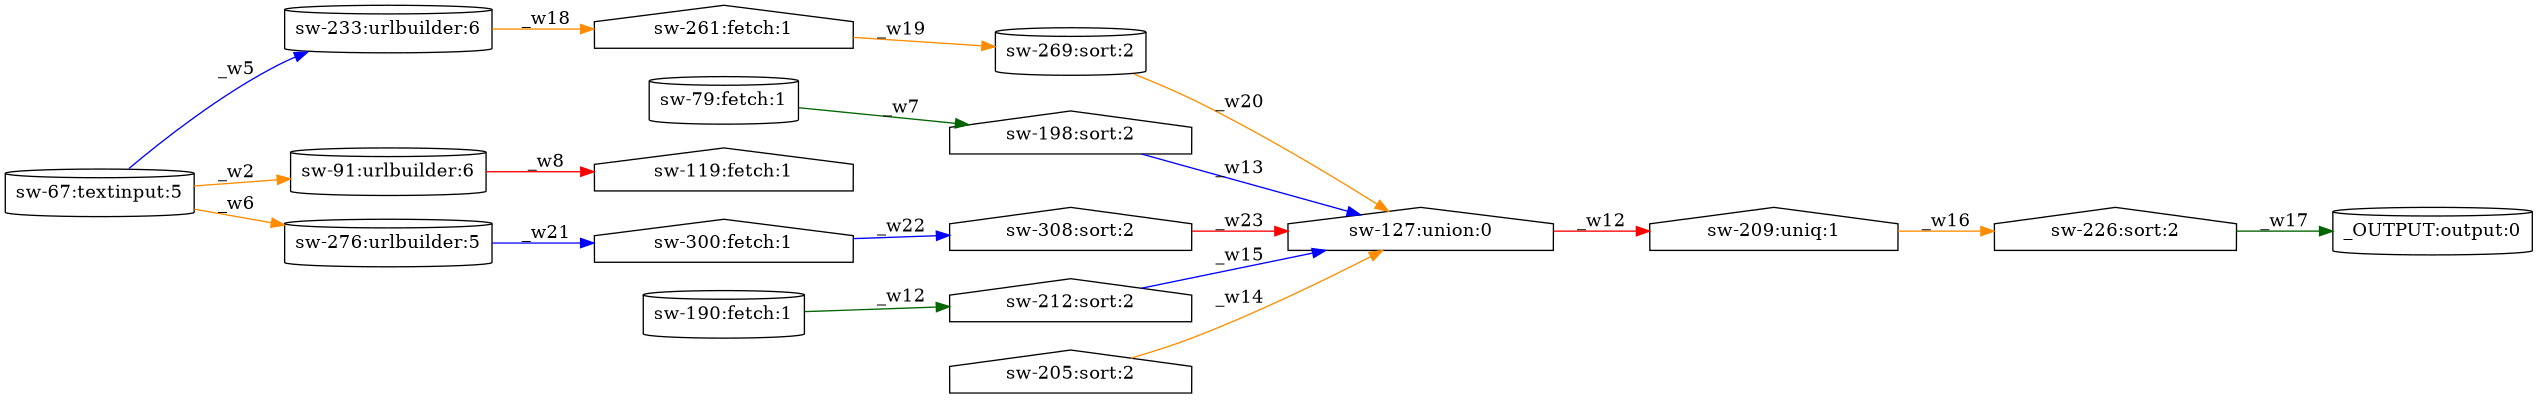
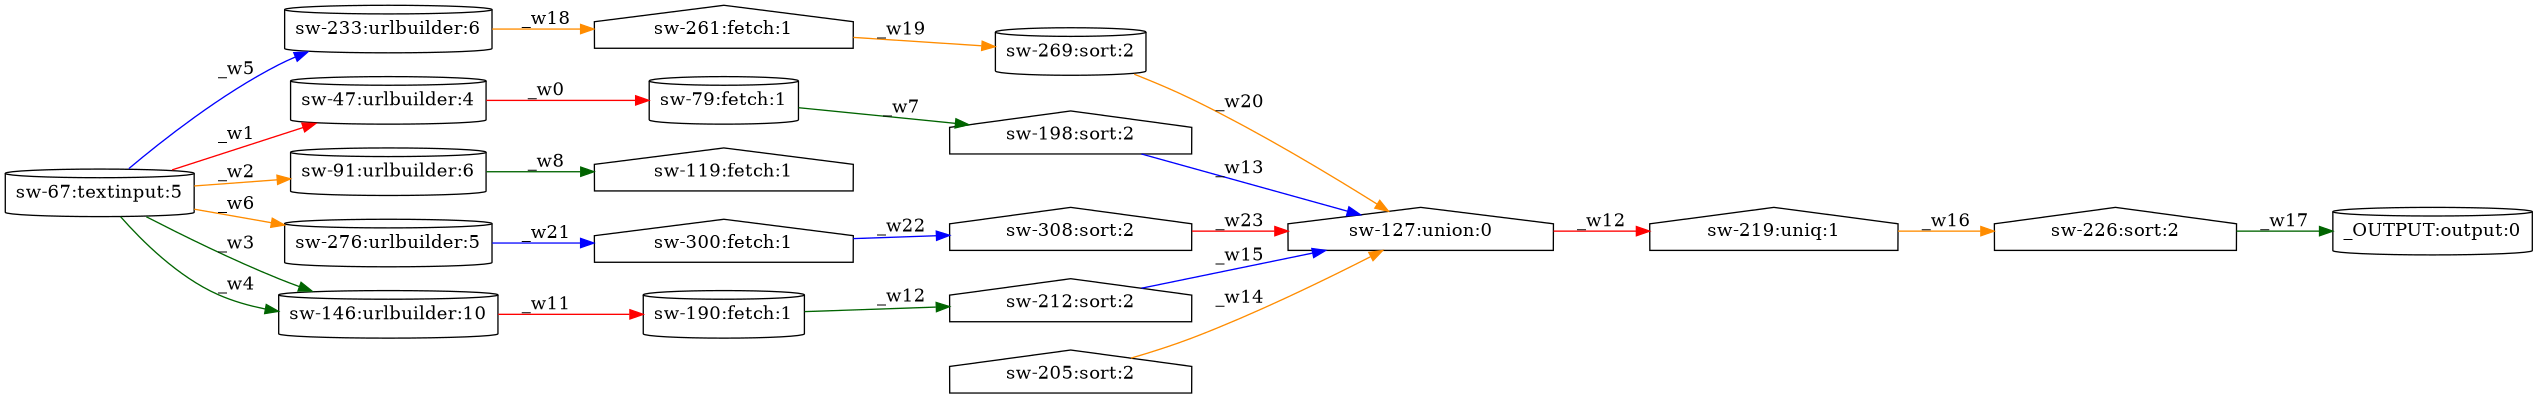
none -> (388, 100)
(533, 172) -> (533, 172)
(1774, 231) -> (1774, 231)
none -> (388, 314)
